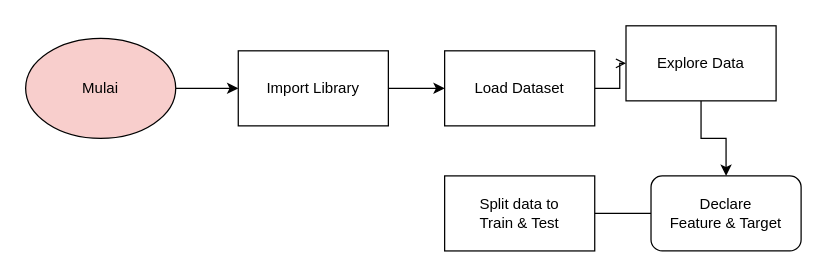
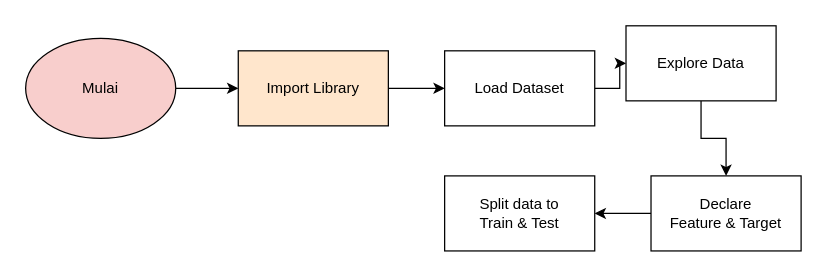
(619, 64) -> (619, 65)
(313, 88) -> (313, 88)
(600, 213) -> (604, 213)
(726, 213) -> (726, 213)
